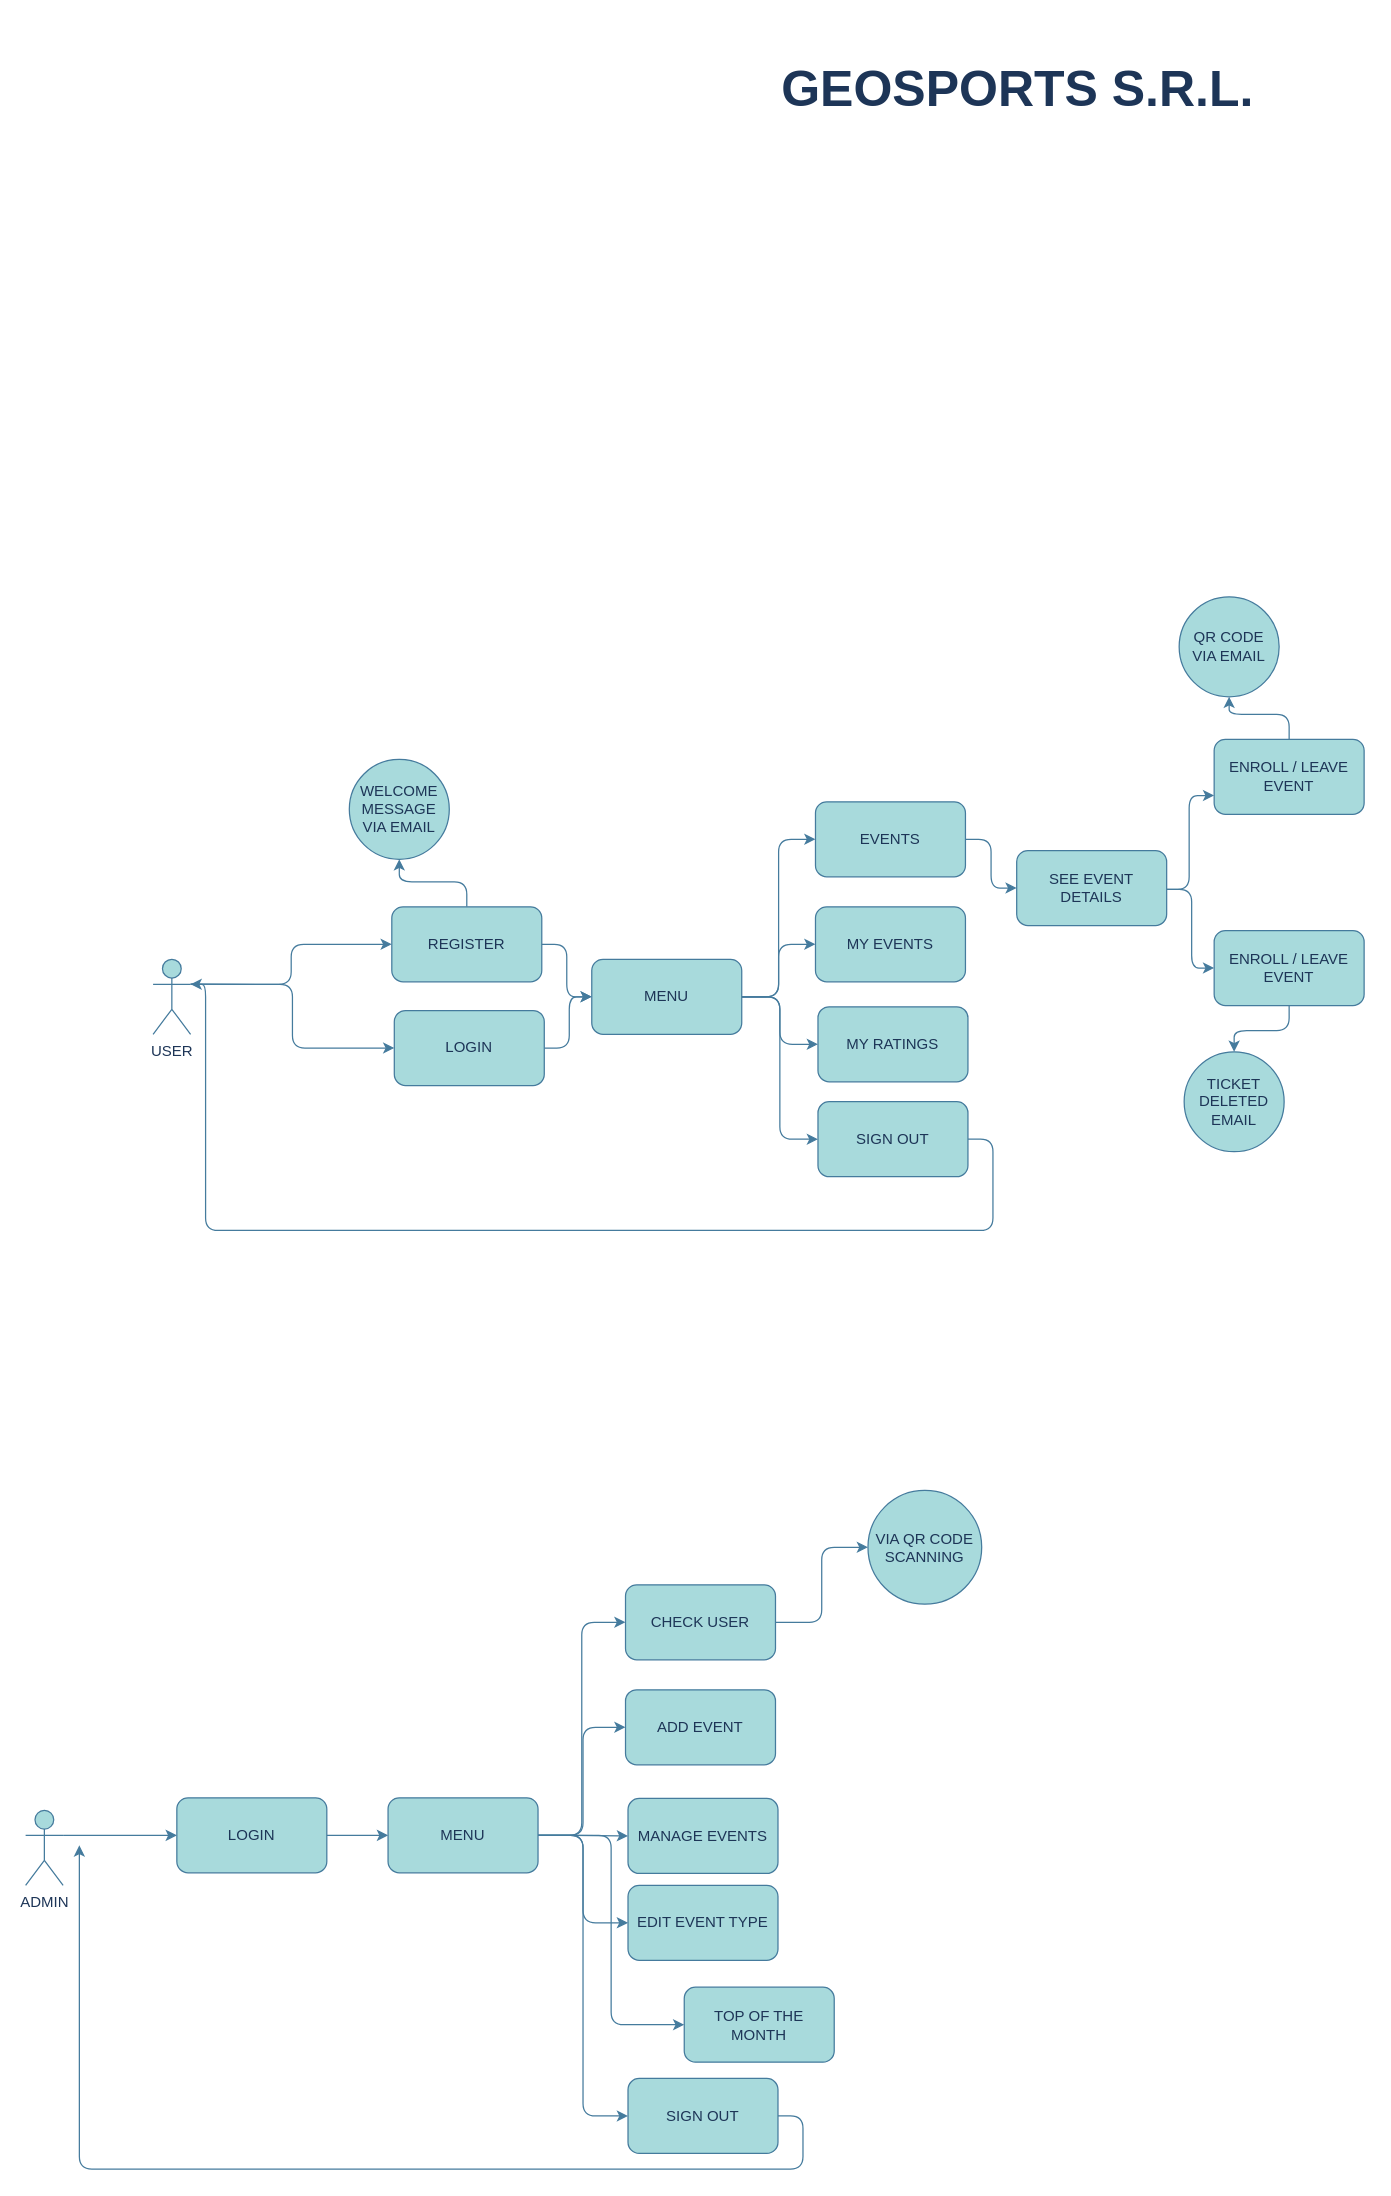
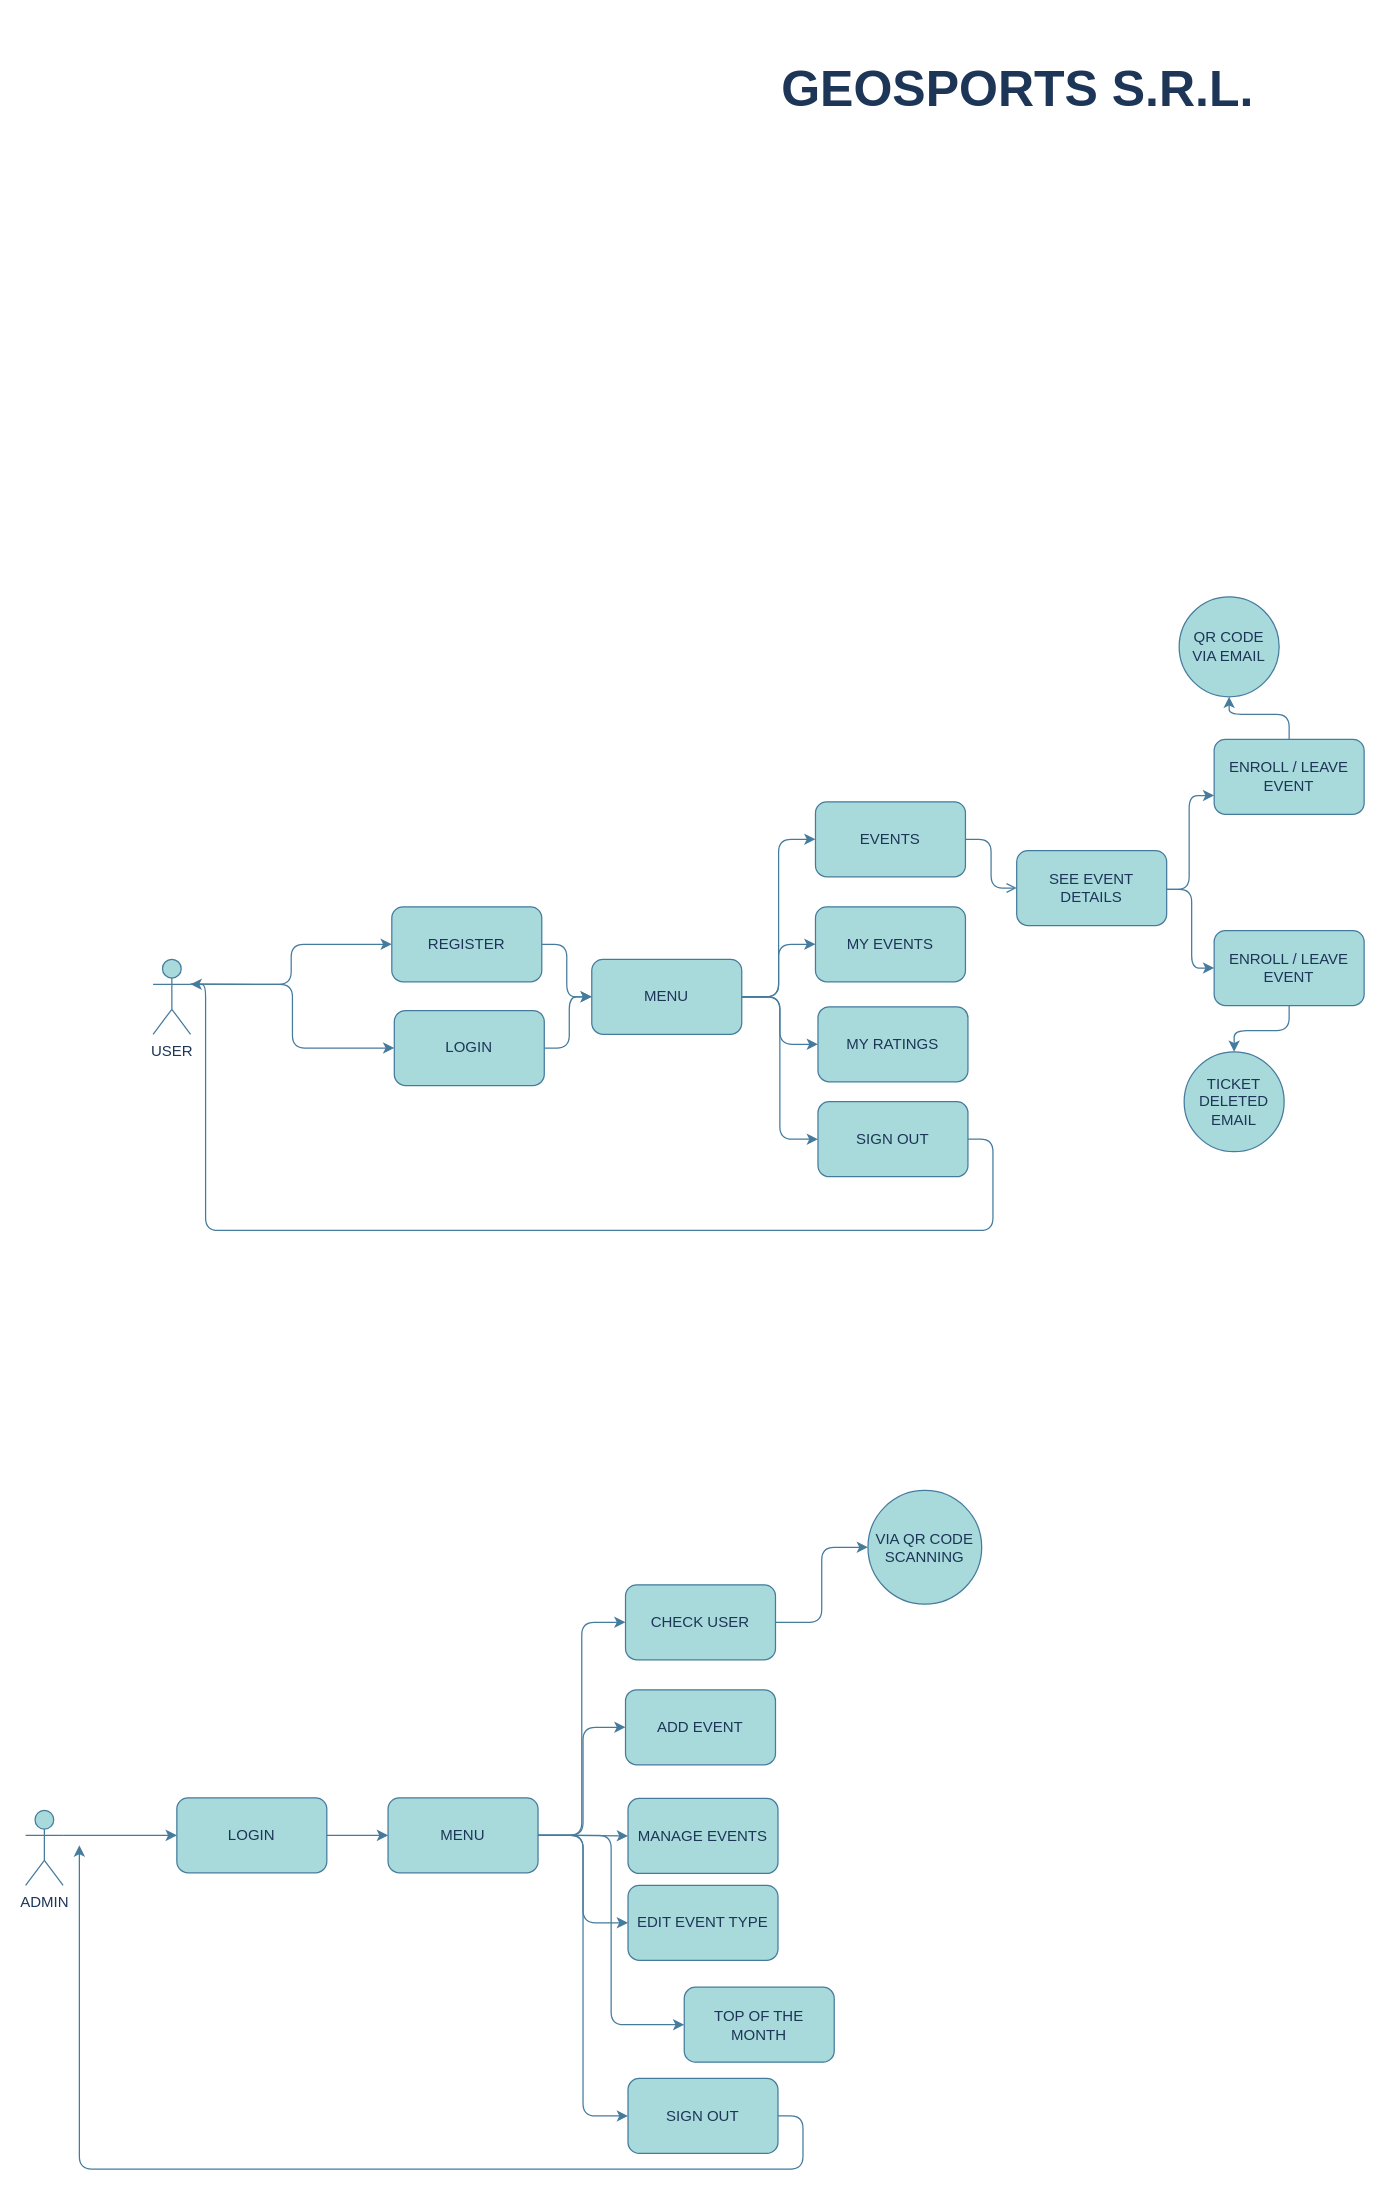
(399, 809) -> none
(437, 882) -> none
(998, 888) -> (1005, 888)
